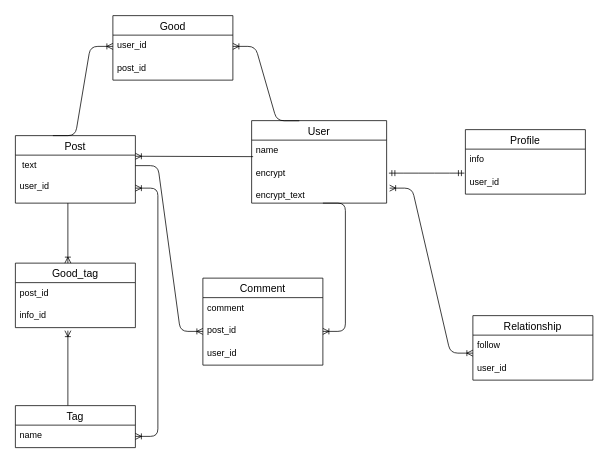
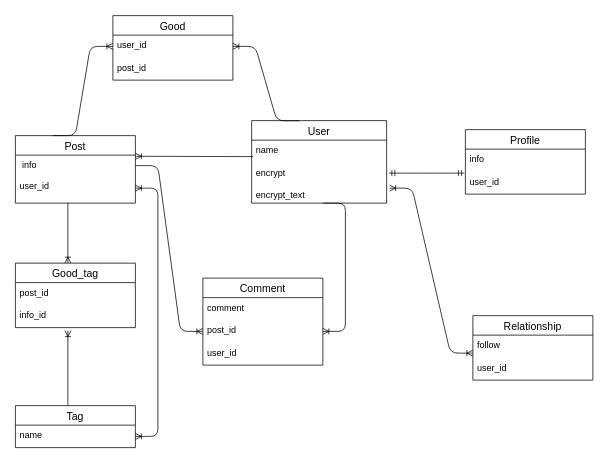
(30, 165) -> (28, 165)
